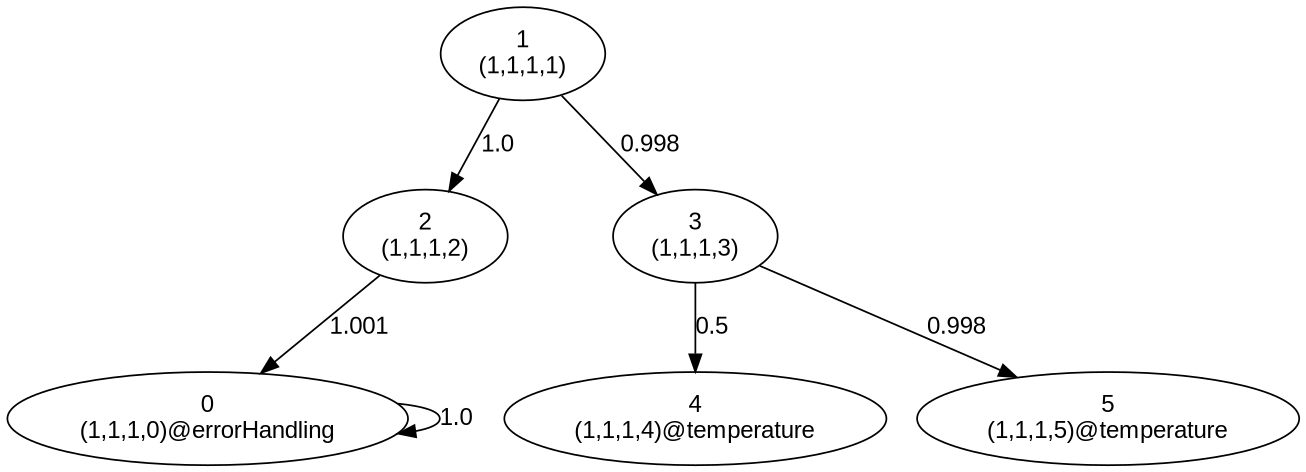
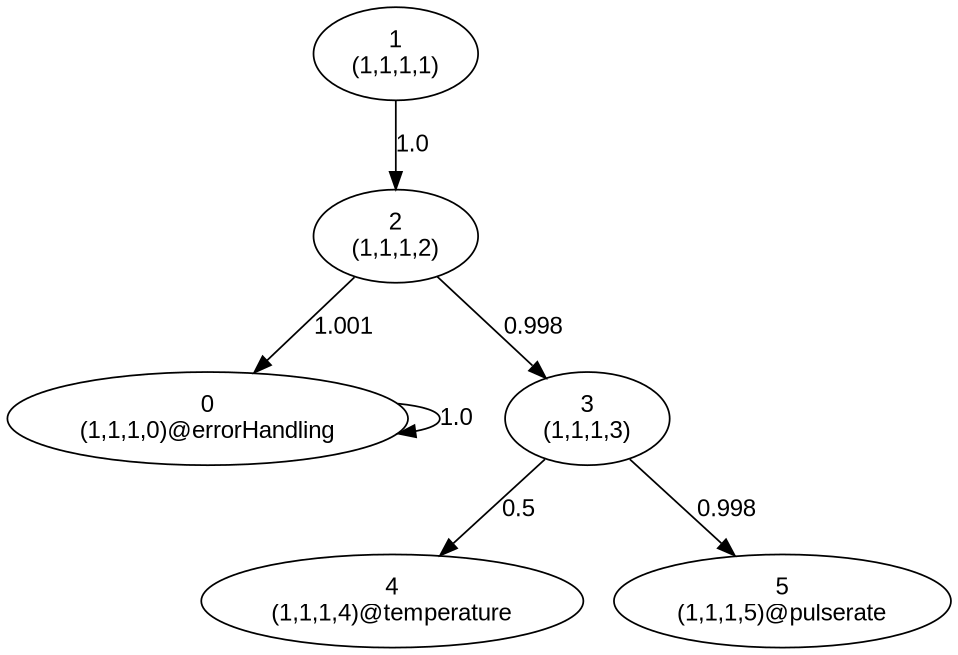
(603, 139) -> (485, 321)
(1108, 419) -> (782, 601)
